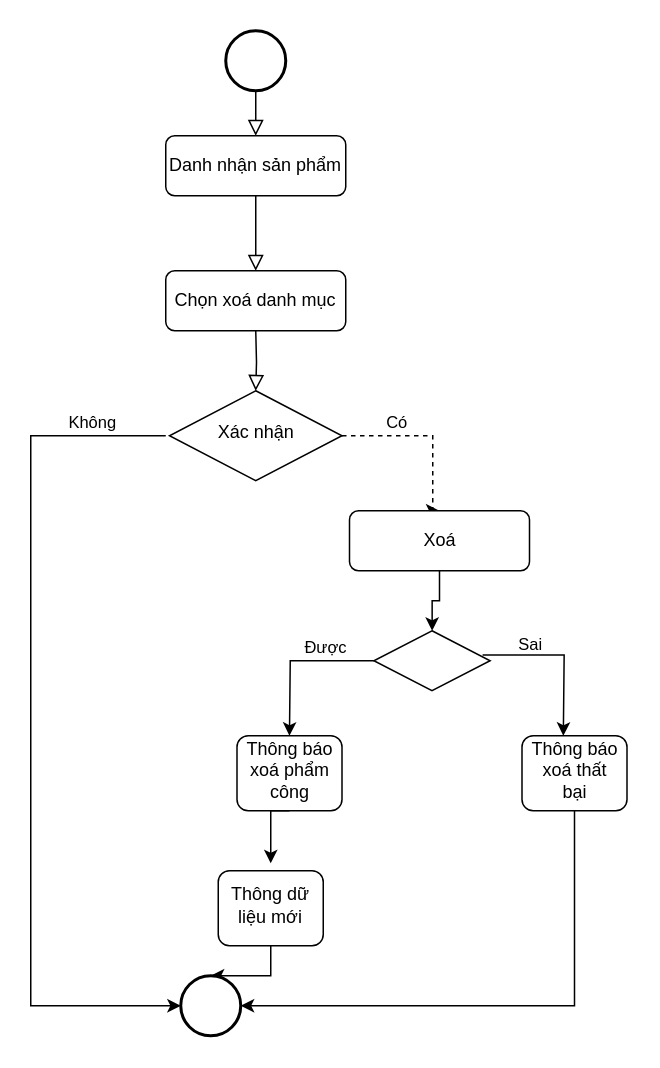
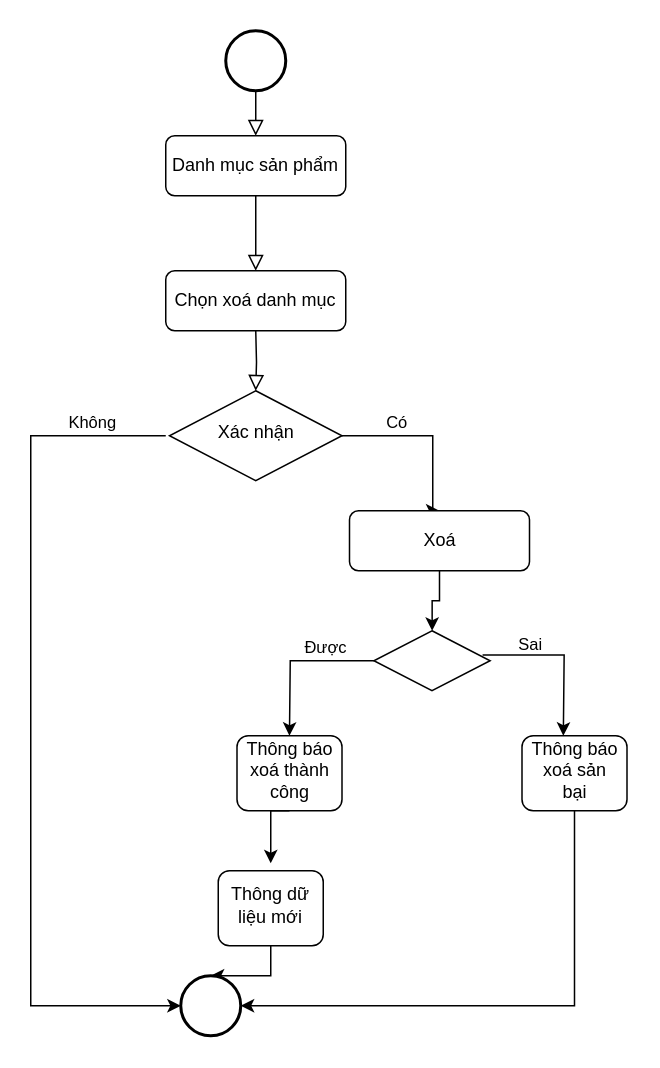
(256, 166) -> (256, 166)
(424, 436) -> (424, 436)
(290, 770) -> (290, 770)
(575, 770) -> (575, 770)
